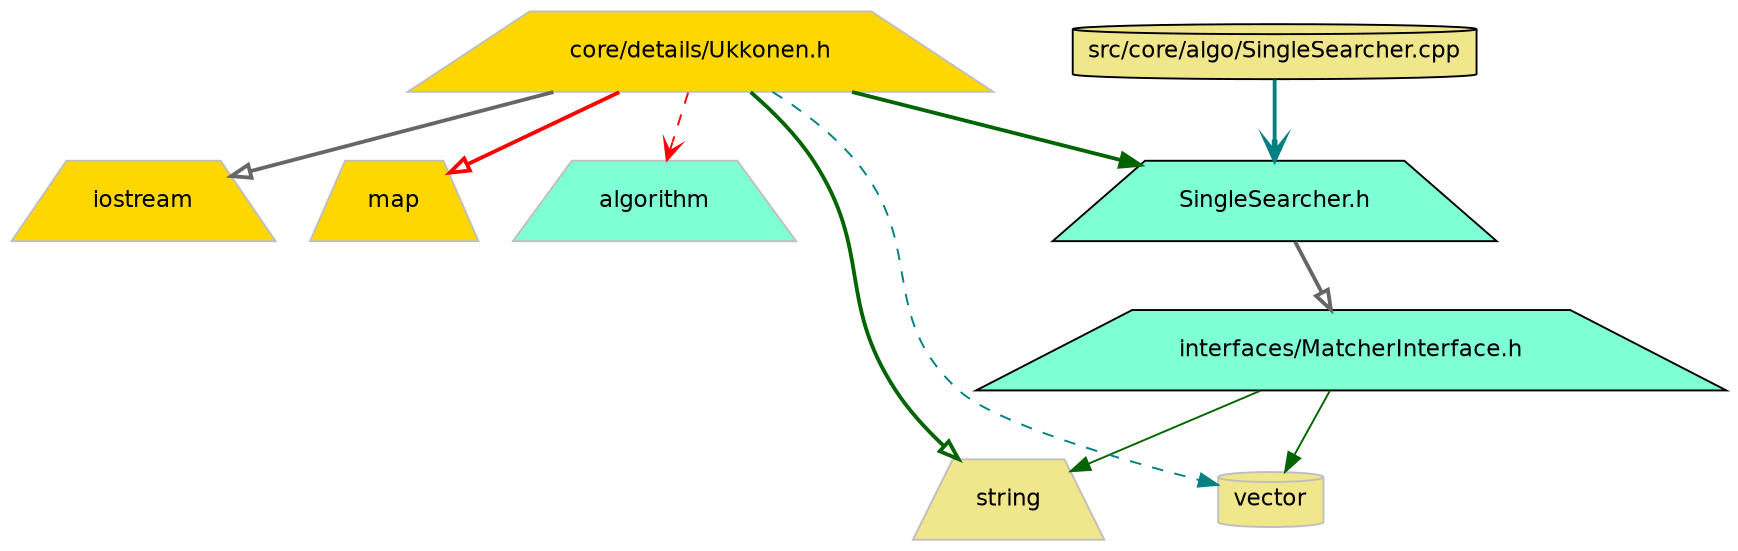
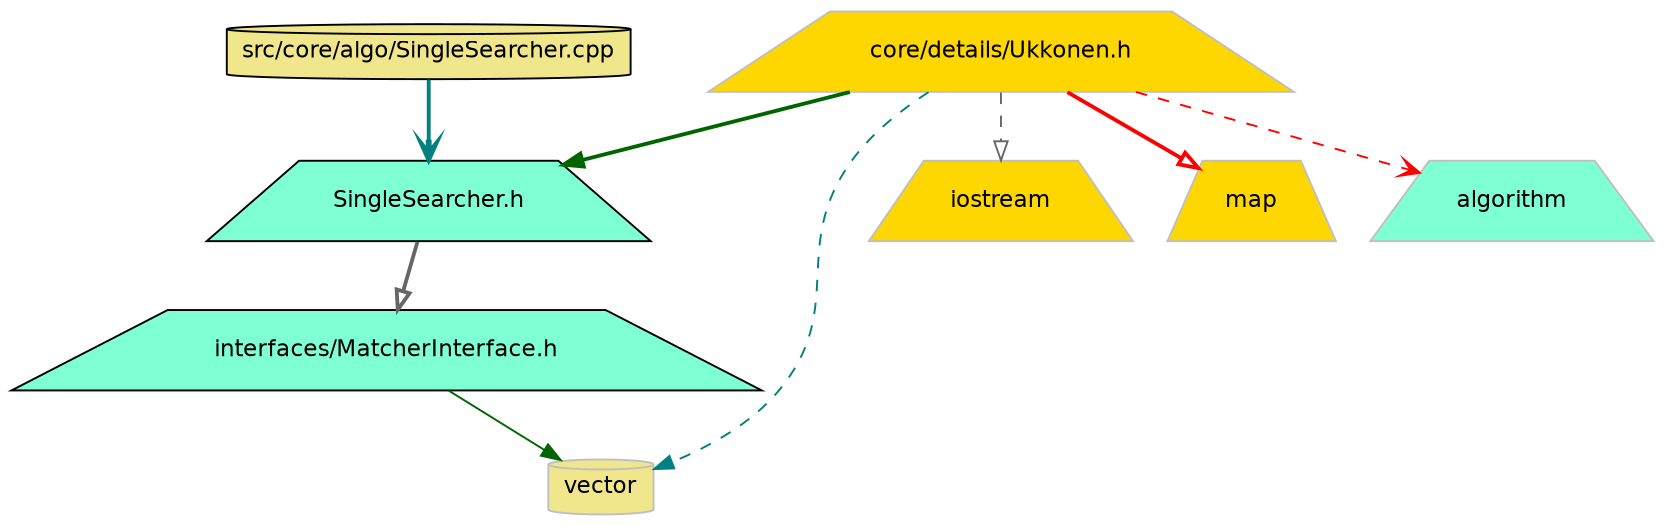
(402, 132) -> (1001, 117)
(1009, 500) -> none
